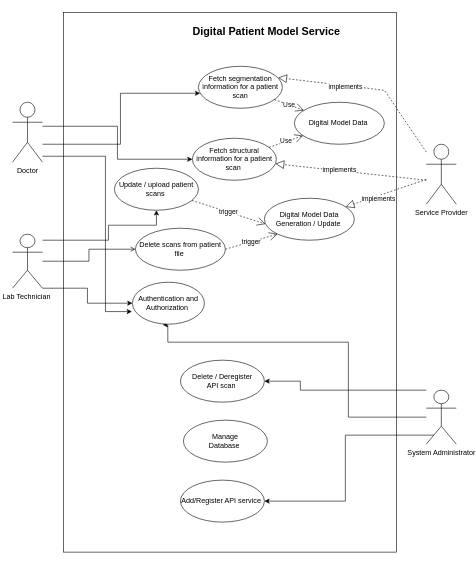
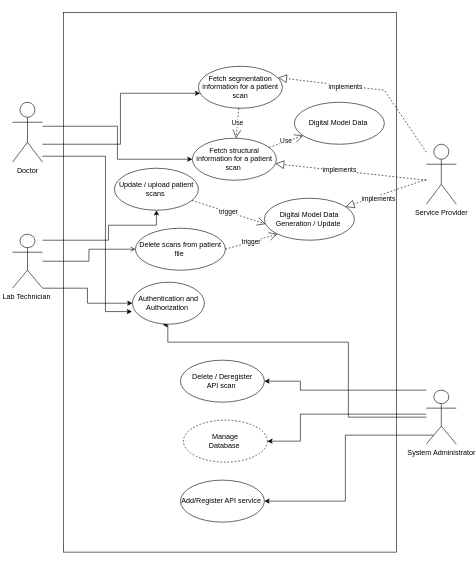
(266, 30) -> none
(291, 106) -> (237, 123)
none -> (300, 427)
(225, 441) -> (225, 441)
